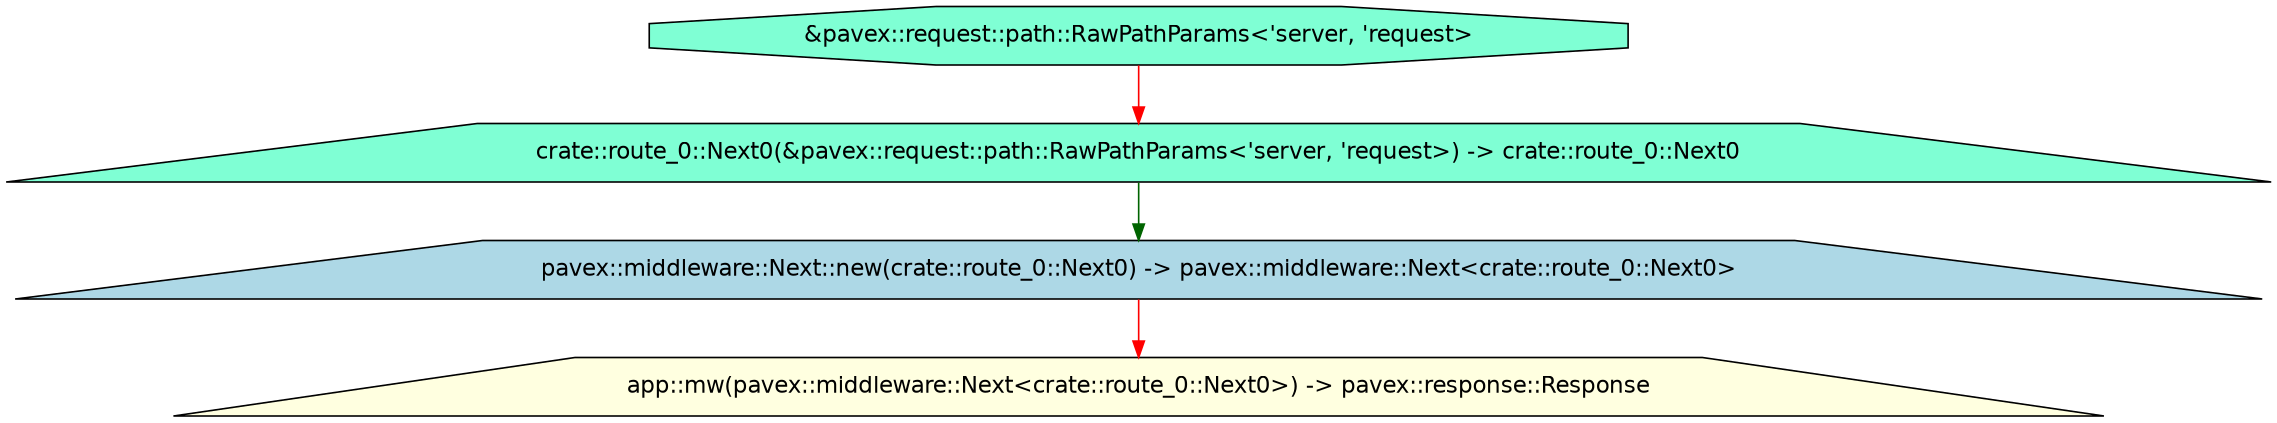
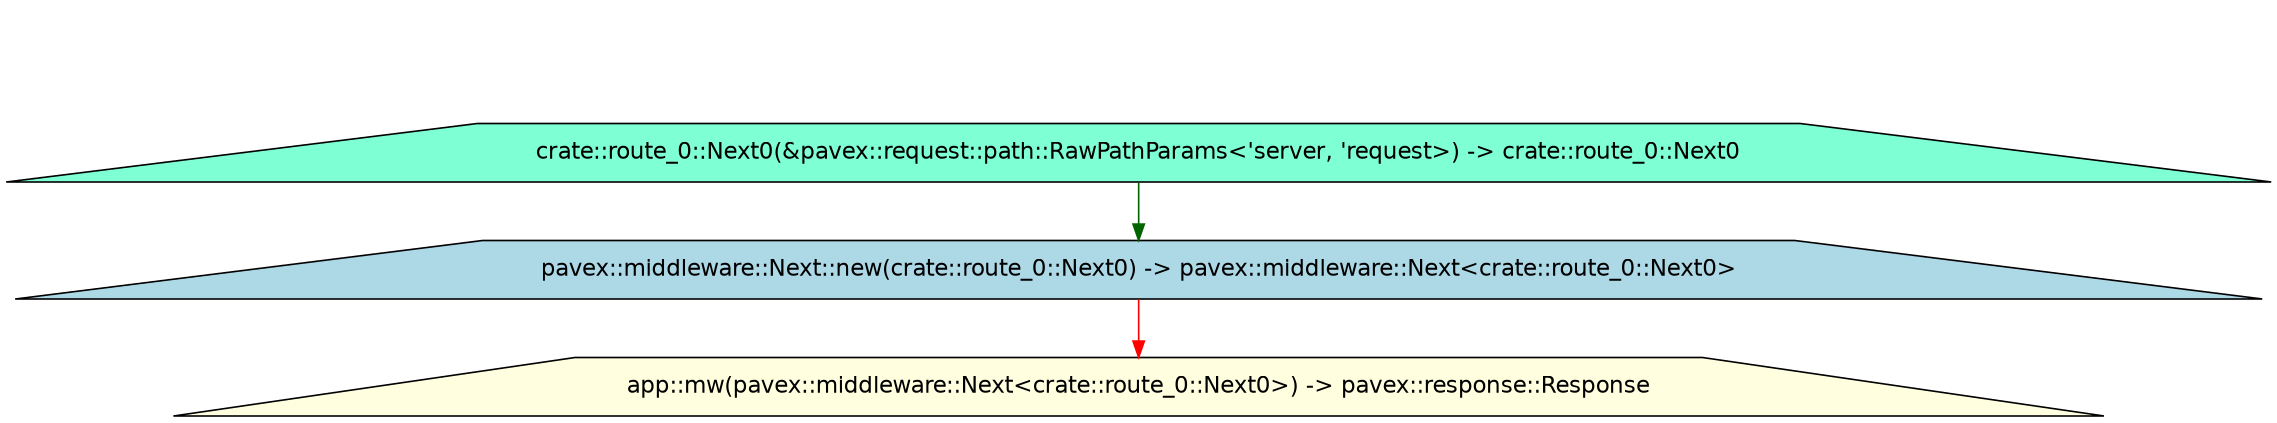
(1139, 36) -> none
